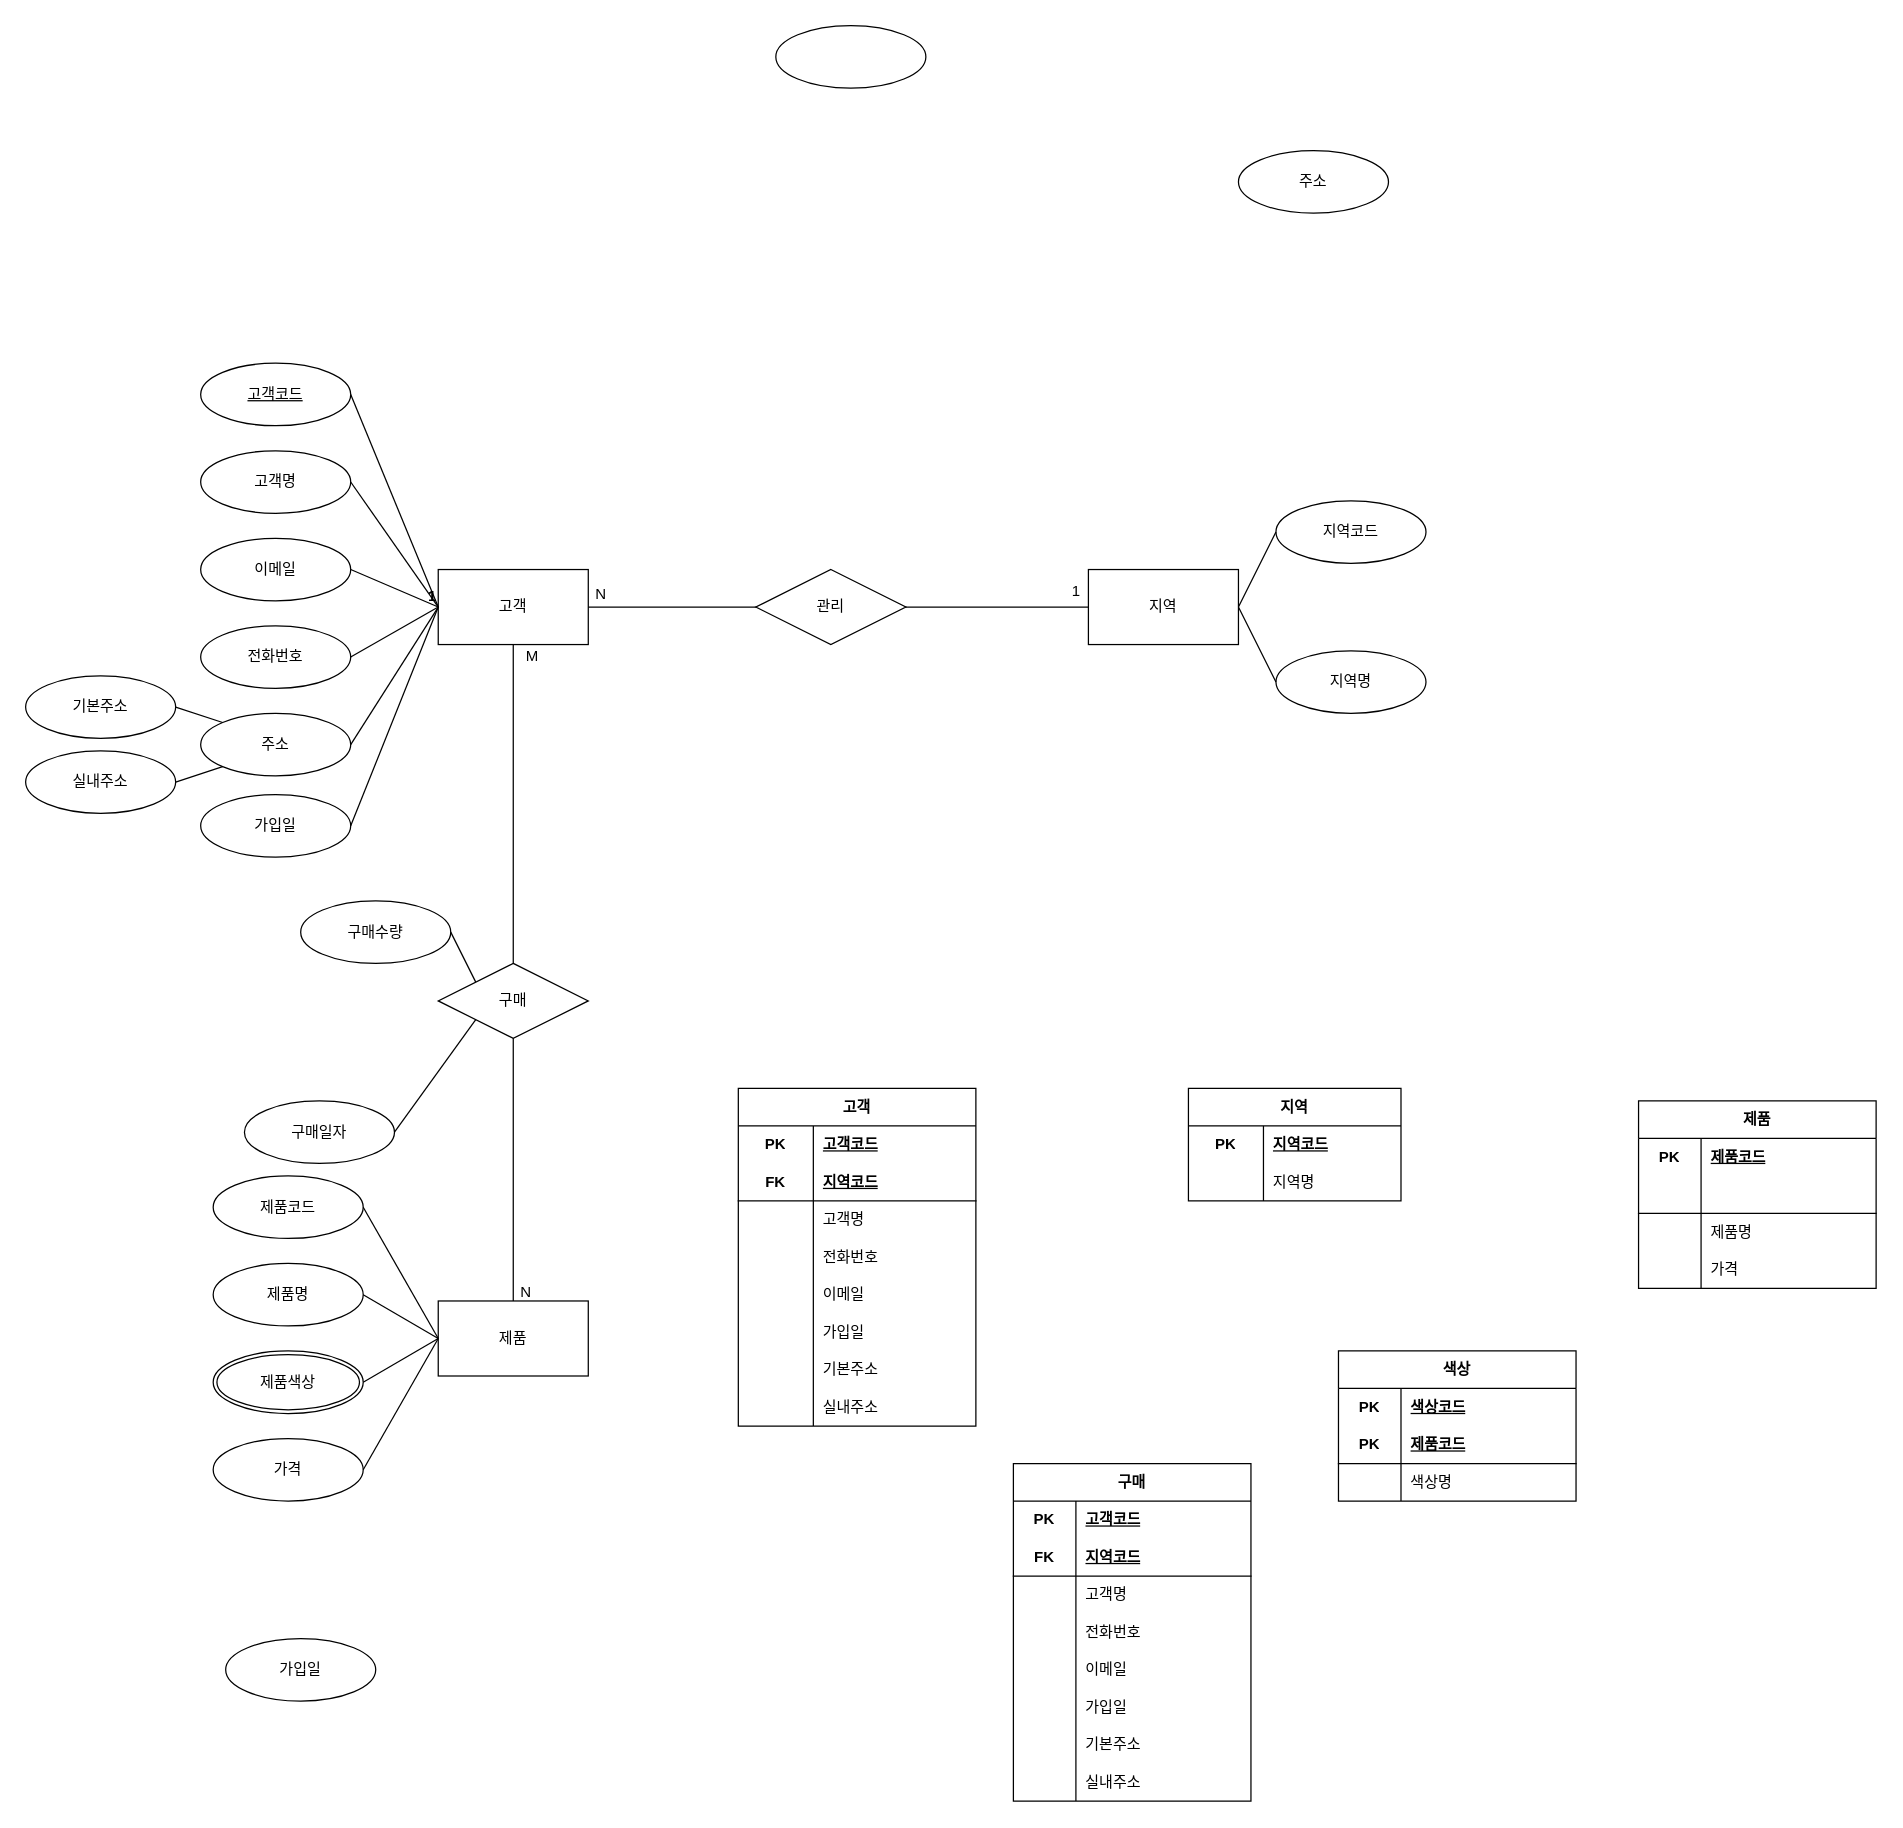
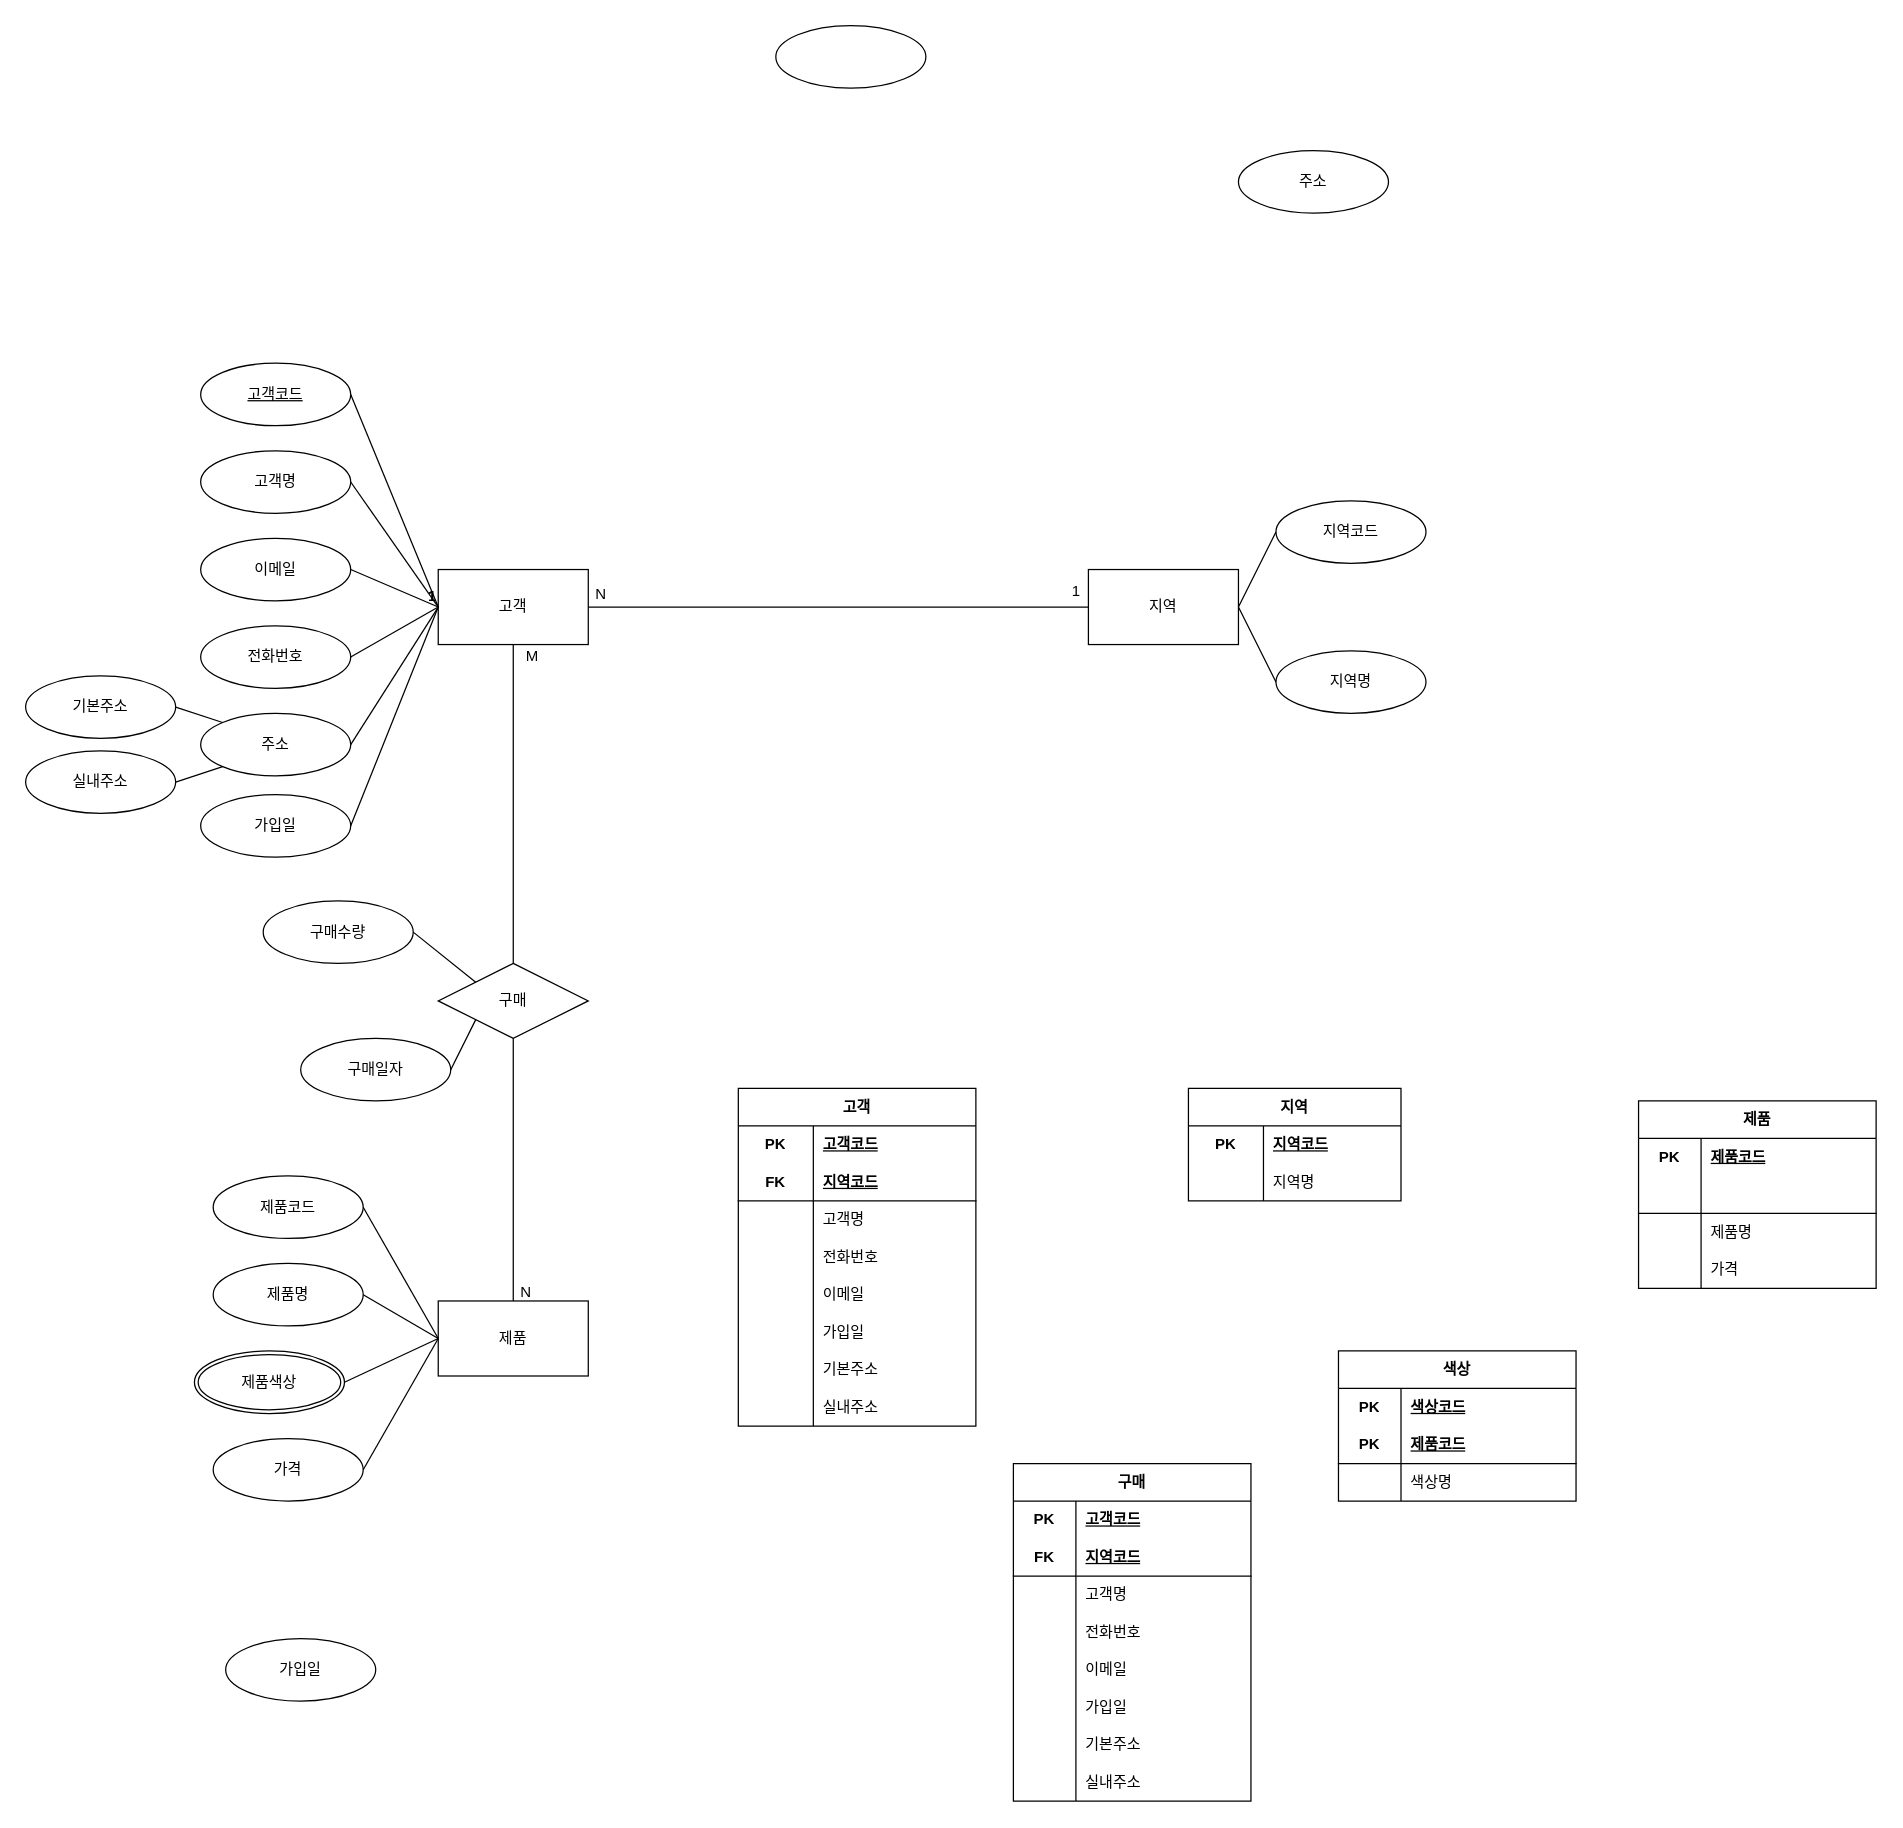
(831, 607) -> none
(376, 932) -> (338, 932)
(319, 1132) -> (376, 1069)
(288, 1382) -> (269, 1382)
